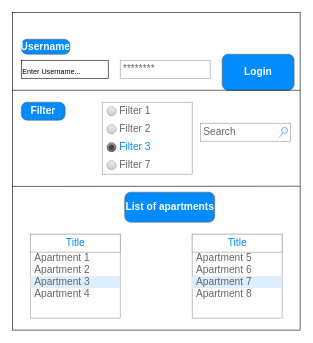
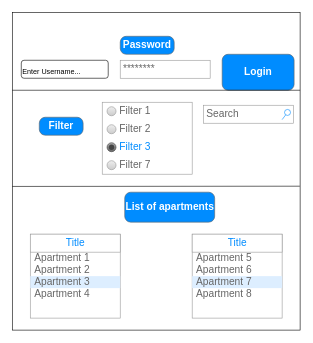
none -> (147, 45)
(46, 47) -> none
(65, 69) -> (65, 69)
(43, 111) -> (61, 126)
(246, 132) -> (249, 114)
